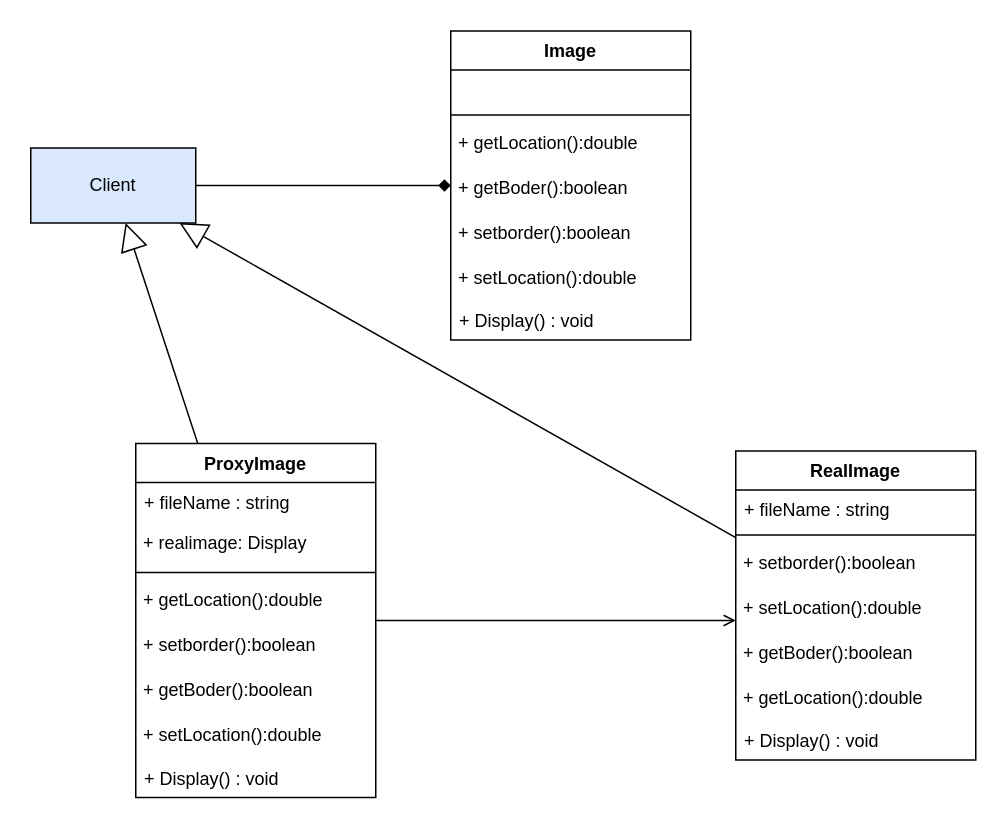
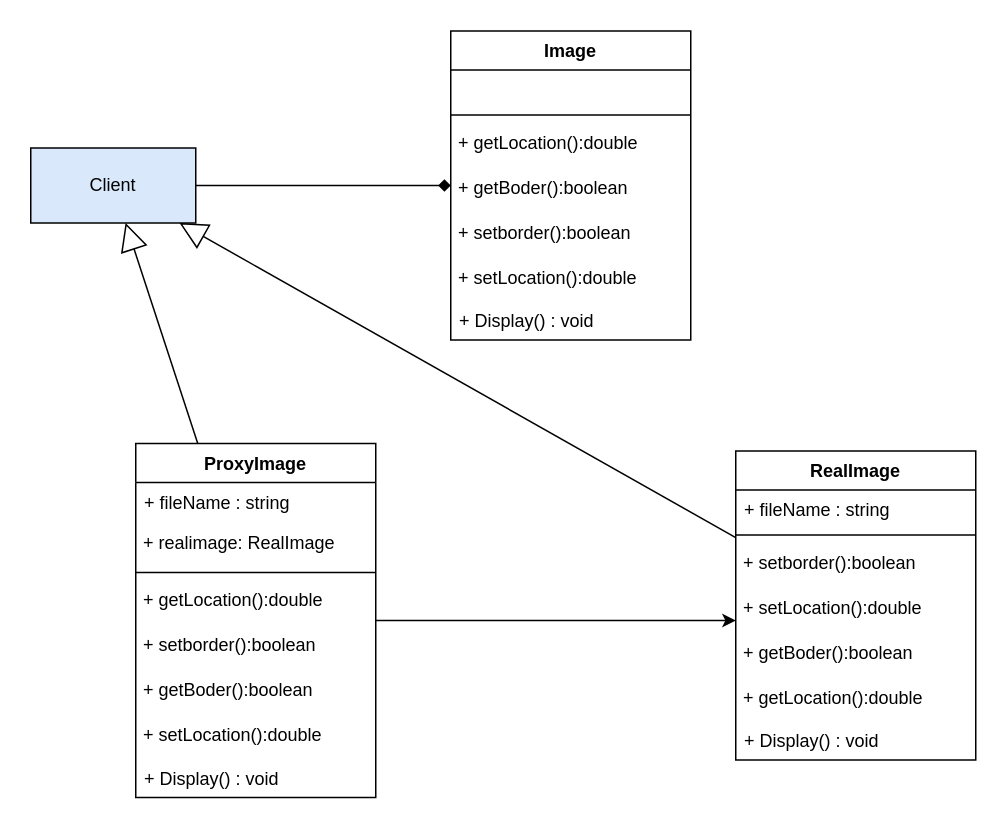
(223, 544) -> (236, 544)
(726, 620) -> (724, 620)
